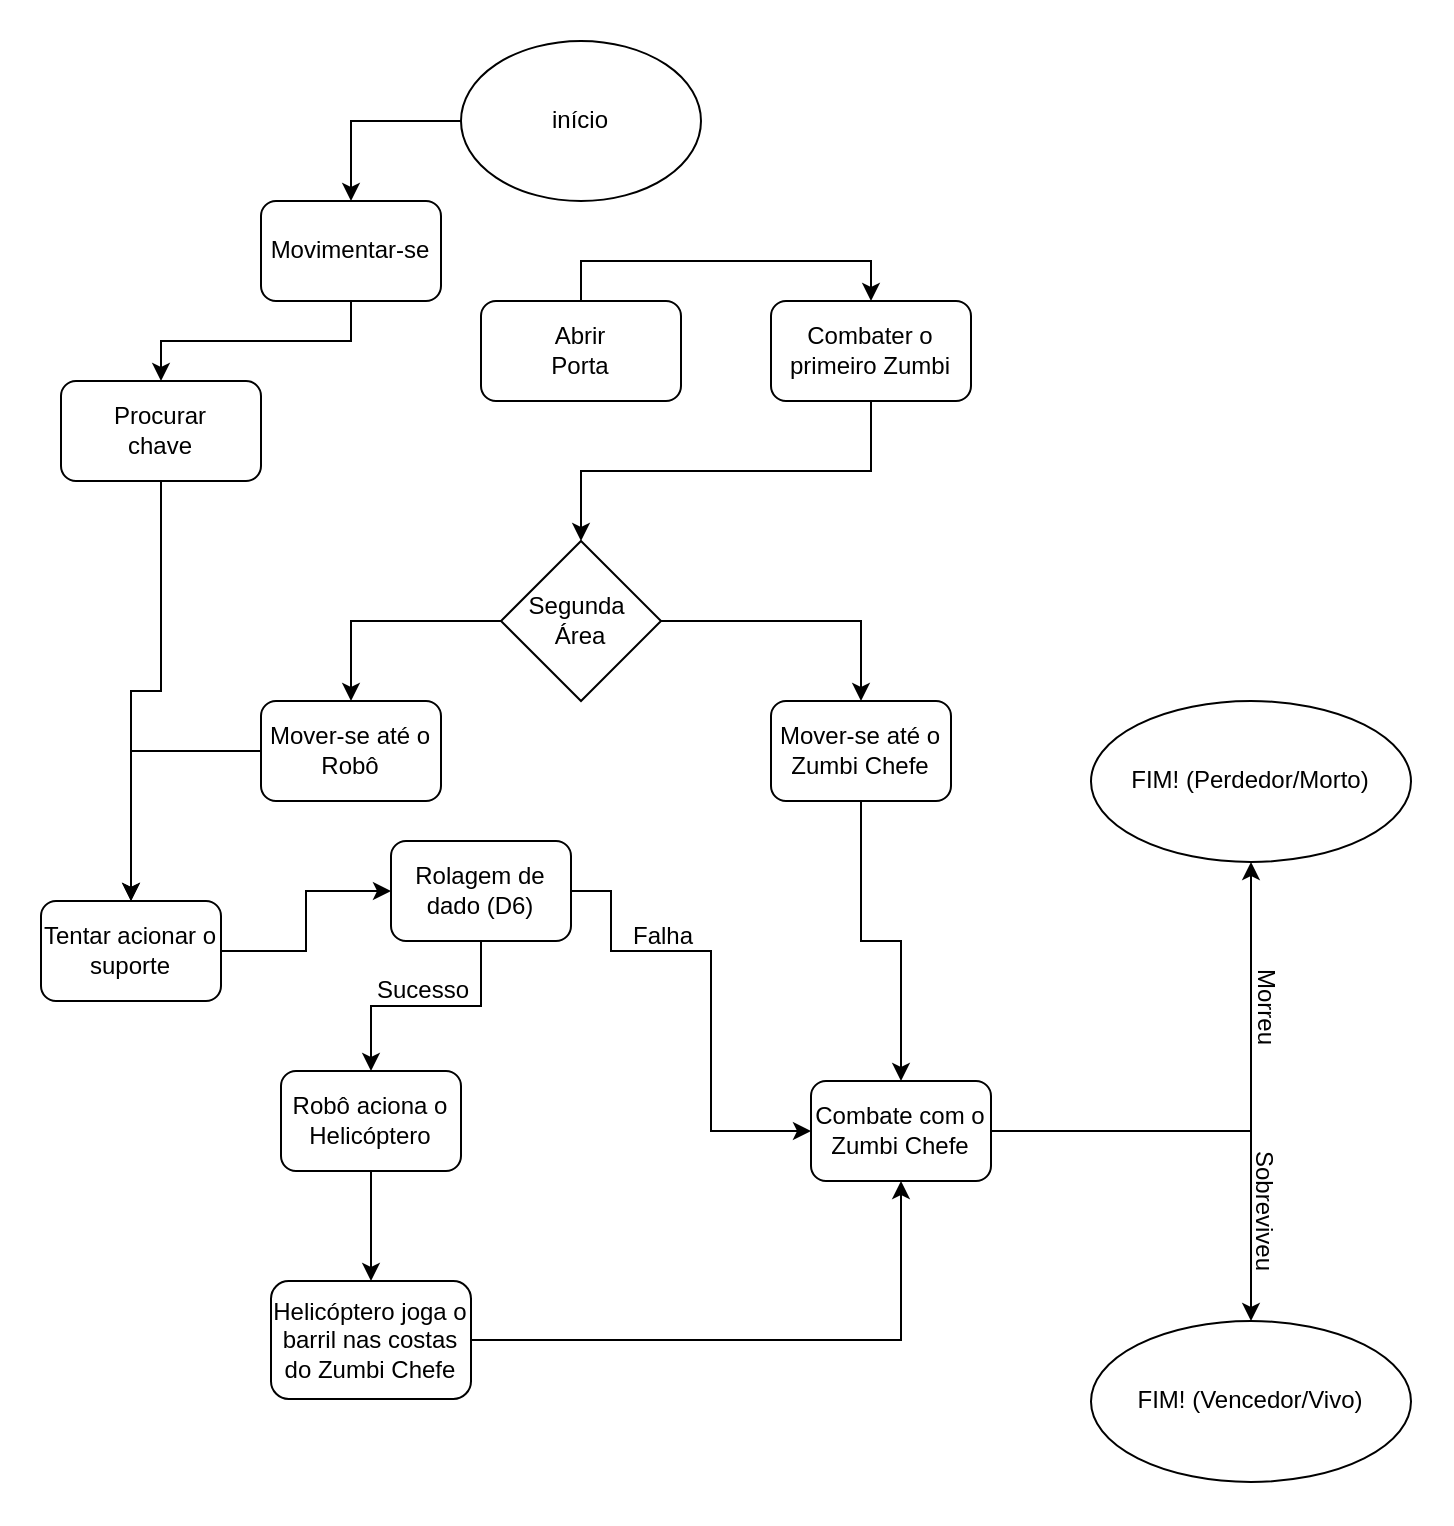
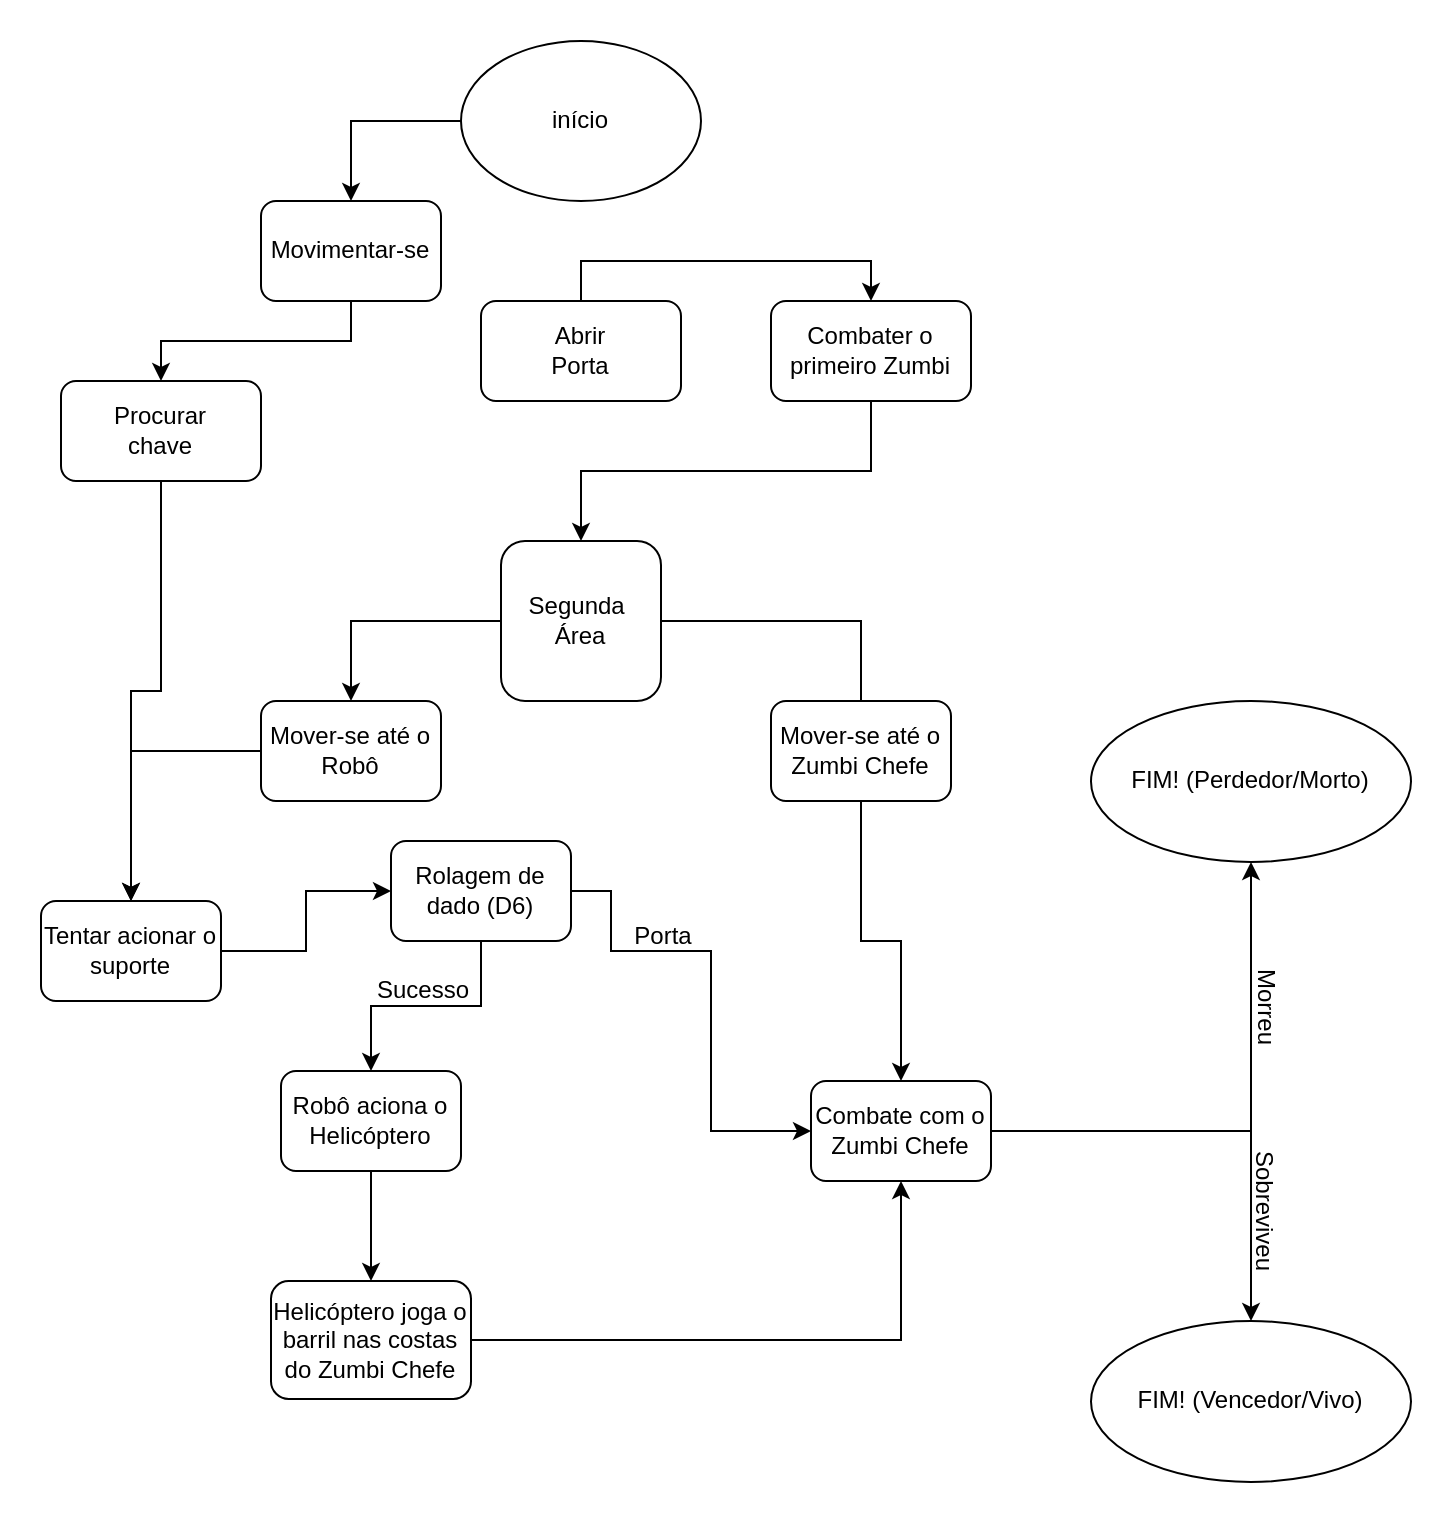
(581, 621) -> (581, 621)
(861, 686) -> (861, 691)
(664, 937) -> (664, 937)
